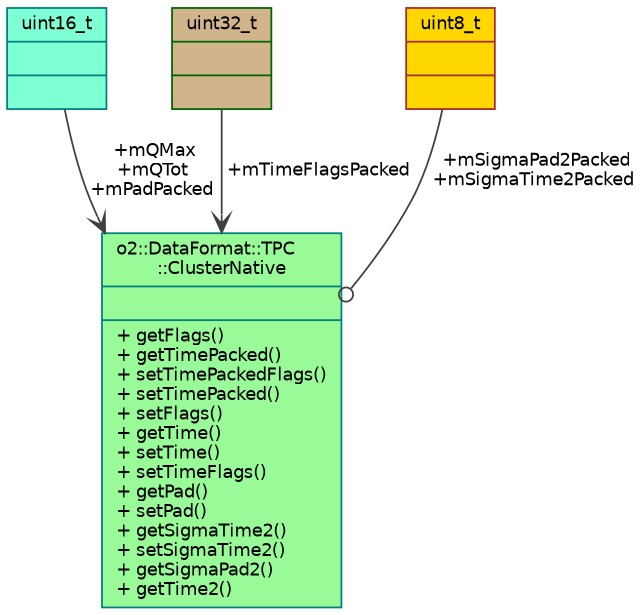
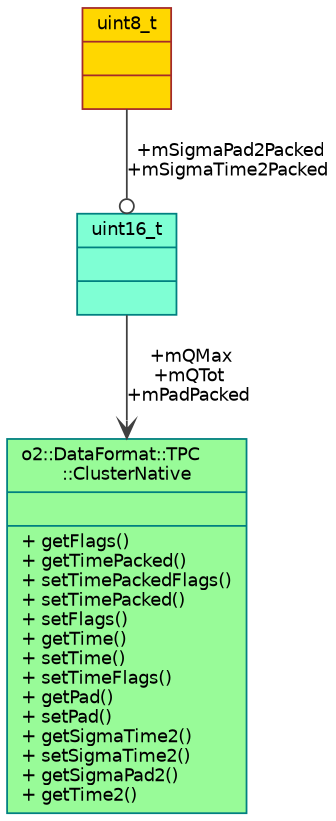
(222, 59) -> none
(409, 205) -> (127, 154)
